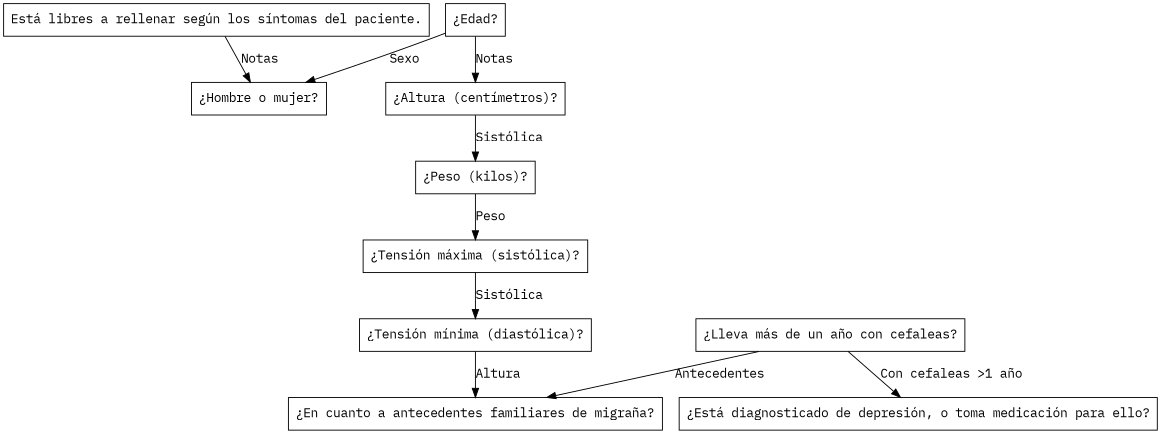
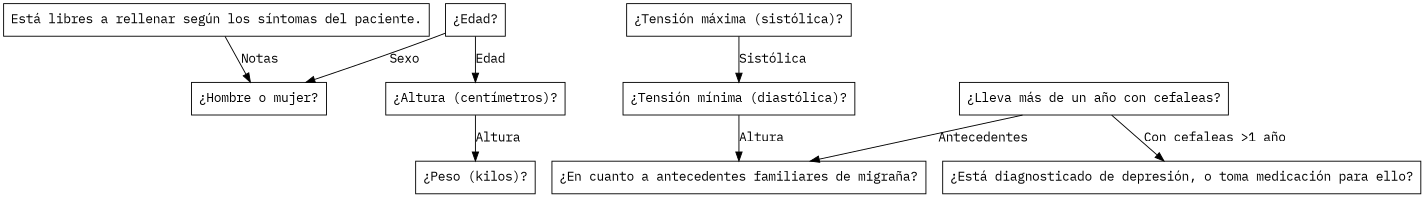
(494, 59) -> (491, 59)
(509, 138) -> (498, 138)
(475, 212) -> none
